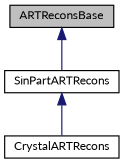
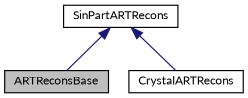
(62, 55) -> (84, 53)
